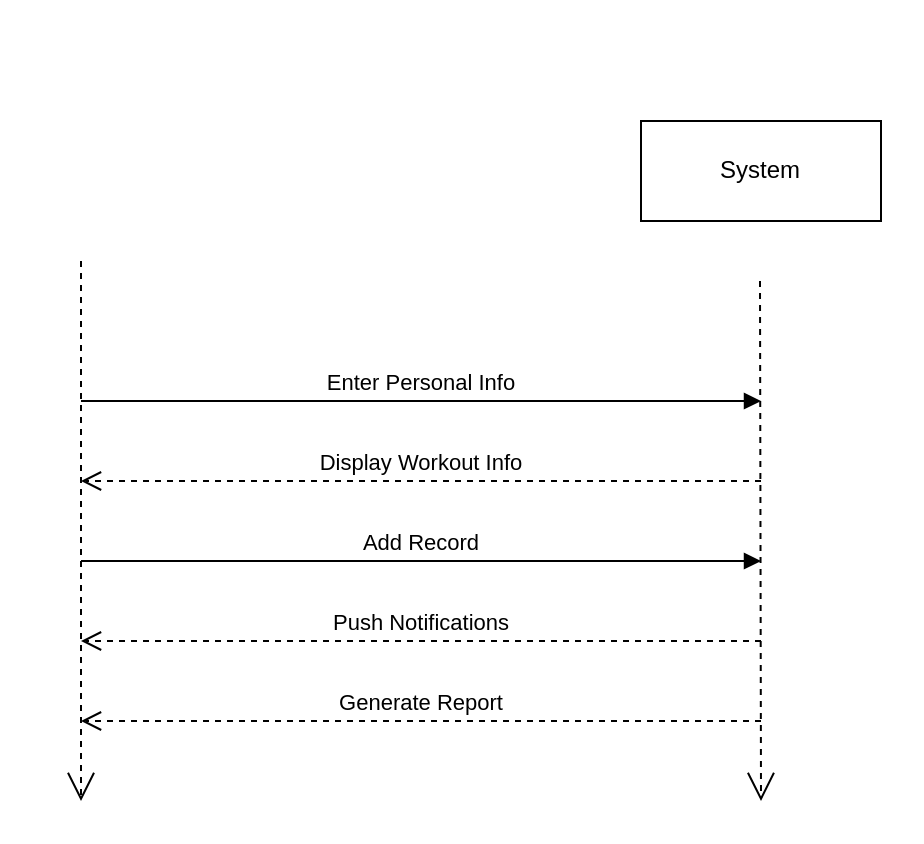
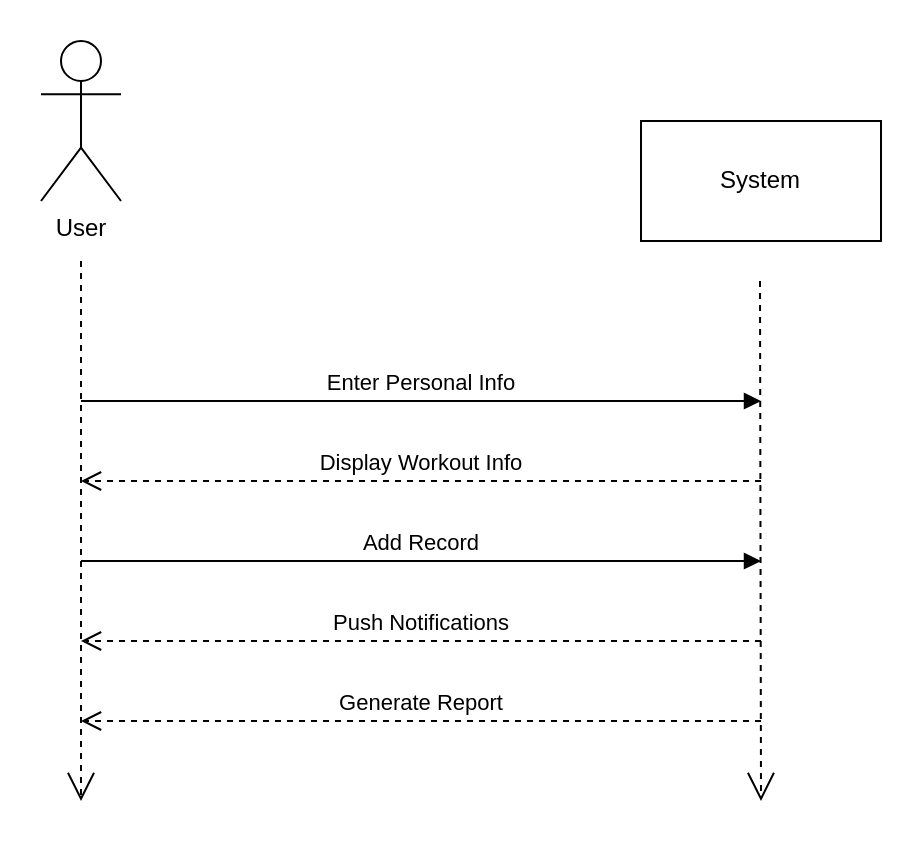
none -> (81, 121)
(761, 171) -> (761, 181)
